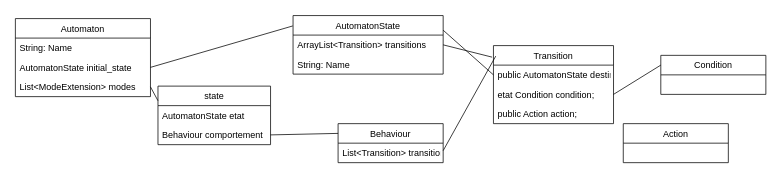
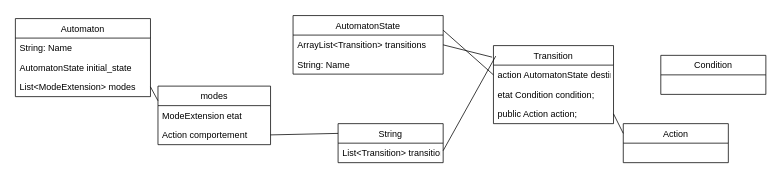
(220, 47) -> none
(575, 75) -> (576, 75)
(635, 80) -> none
(214, 96) -> (214, 96)
(209, 116) -> (205, 116)
none -> (617, 121)
(390, 134) -> (390, 134)
(215, 135) -> (208, 135)
